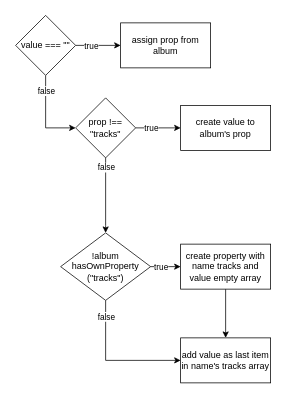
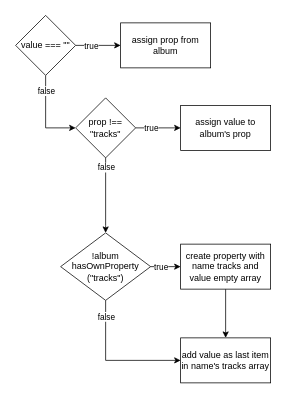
(225, 128) -> (225, 128)
